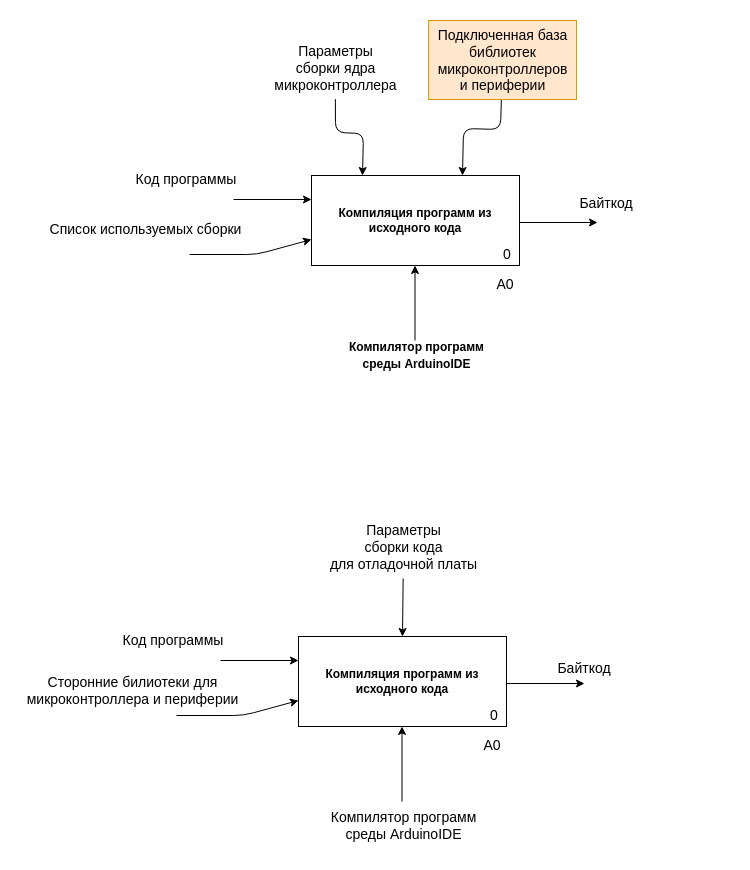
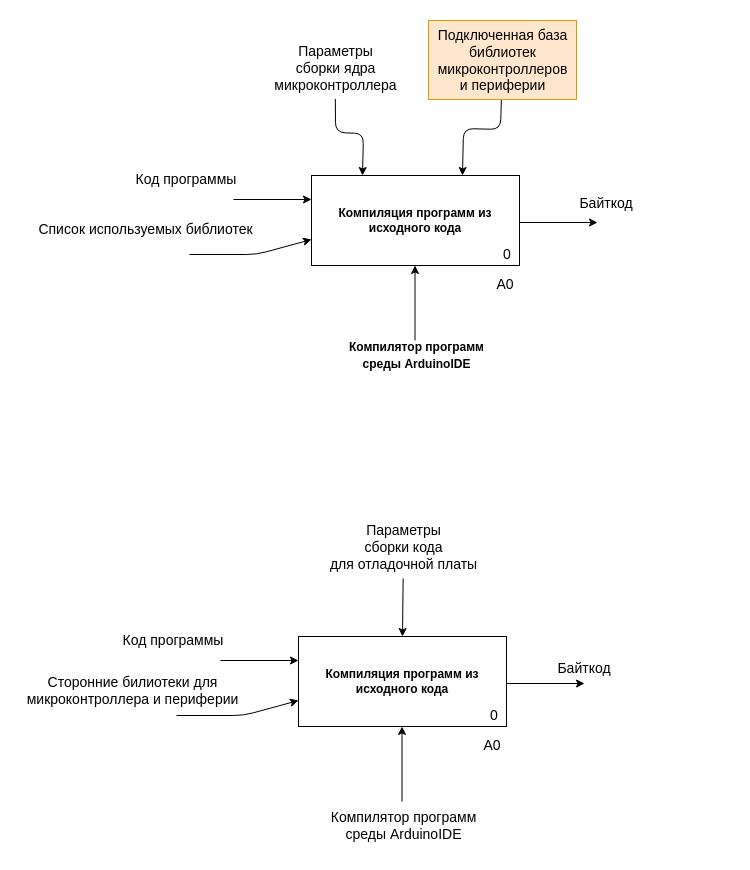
(146, 230) -> (146, 230)
